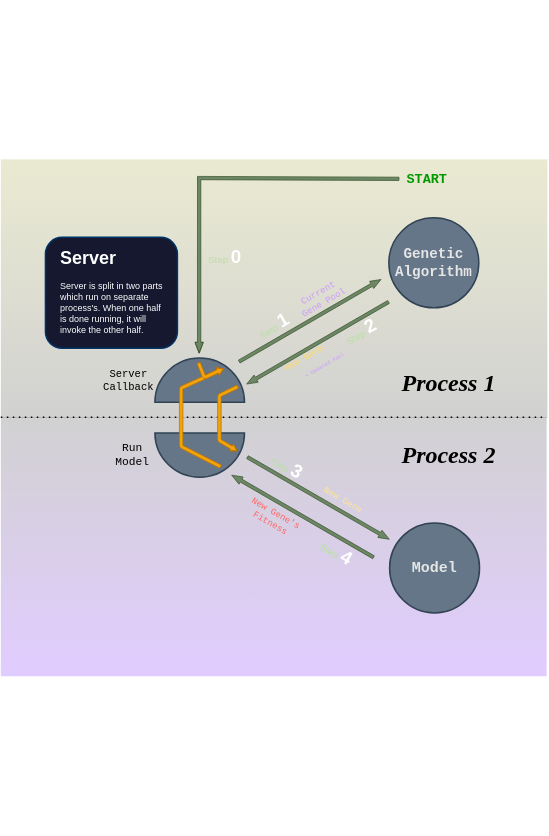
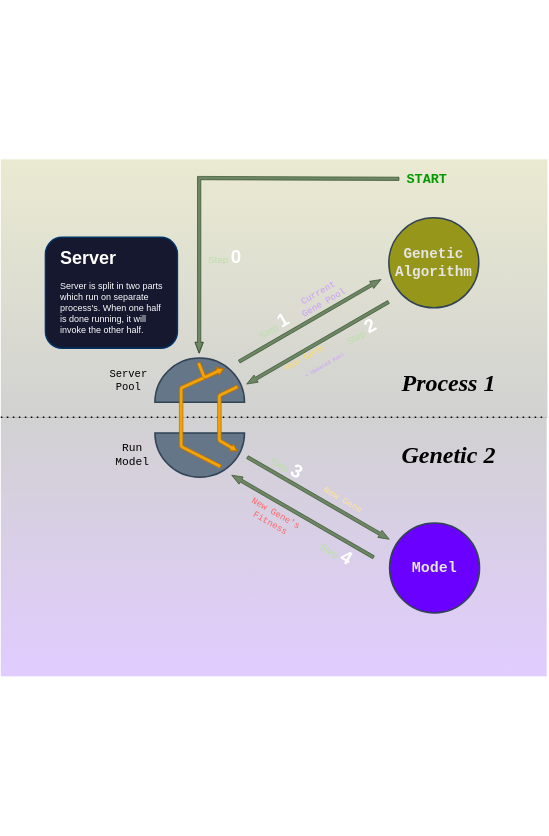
(434, 263) -> (434, 263)
(129, 381) -> (129, 381)
(449, 456) -> (449, 456)
(435, 568) -> (435, 568)
